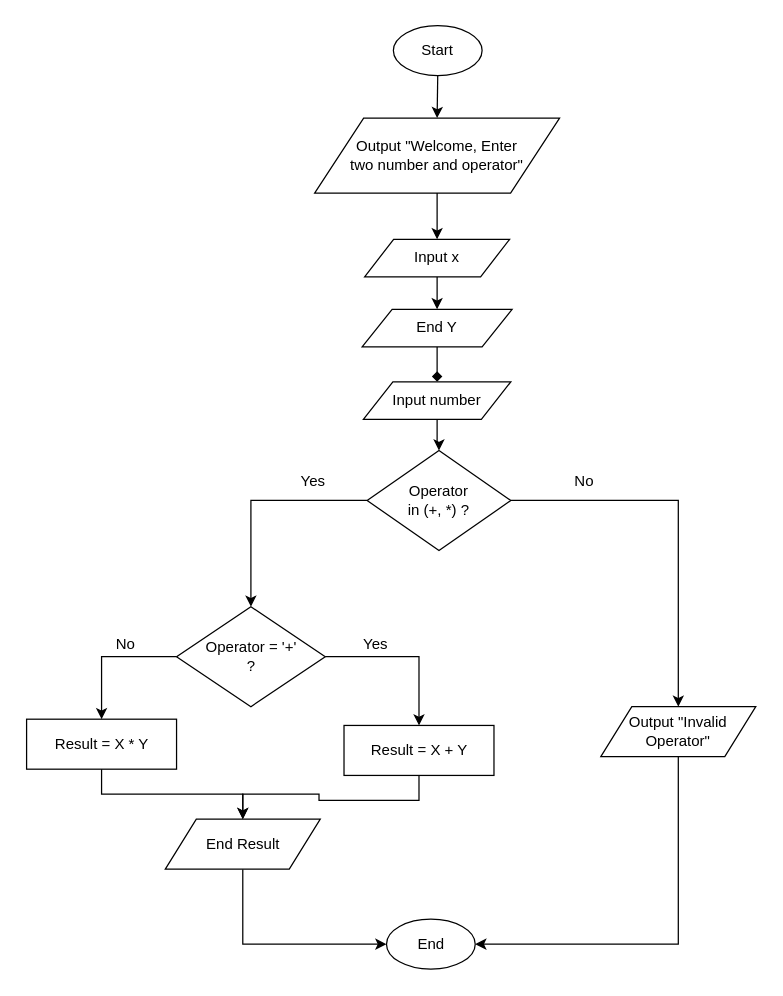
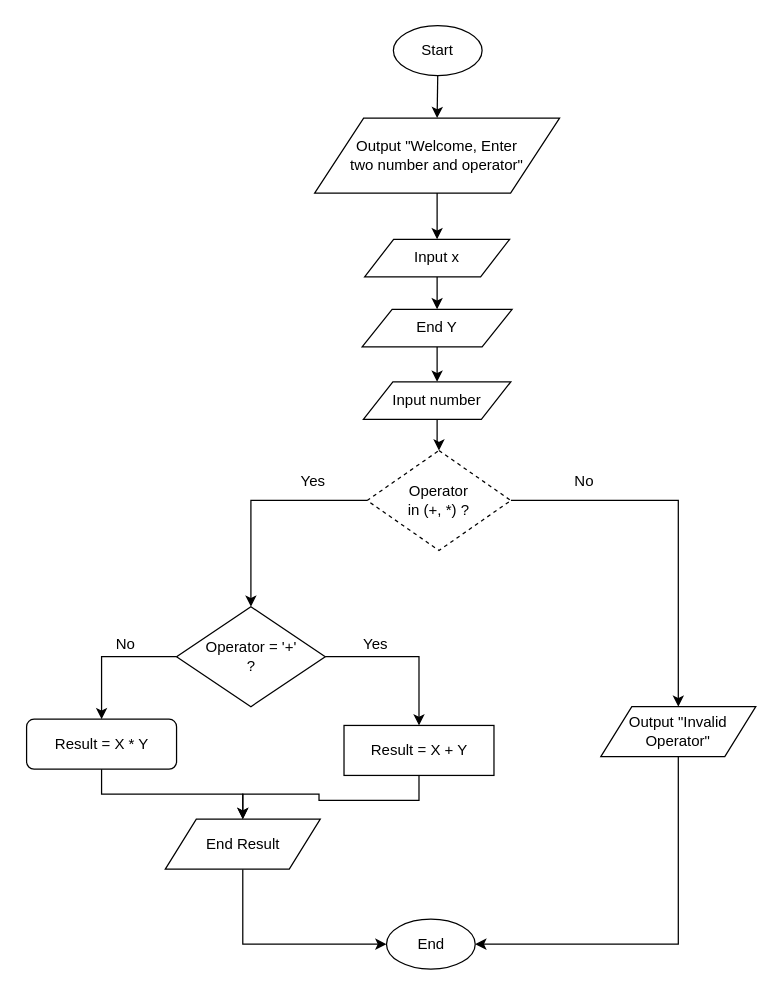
(437, 371) -> (437, 372)
(439, 501) -> (439, 501)
(101, 744) -> (101, 744)
